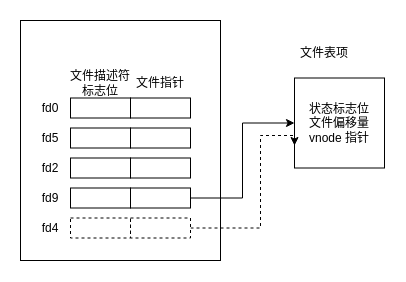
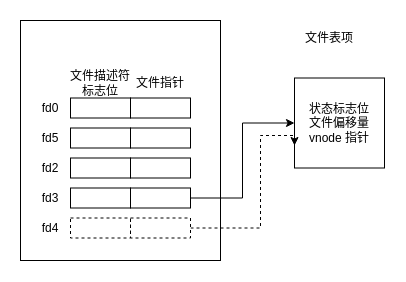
(325, 53) -> (330, 38)
(51, 199) -> (51, 199)
